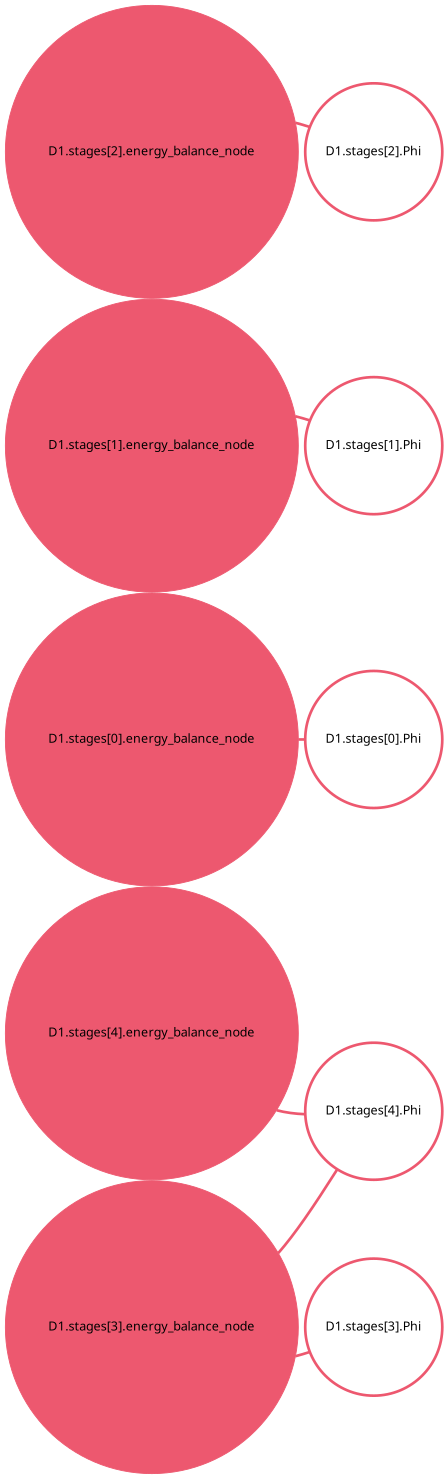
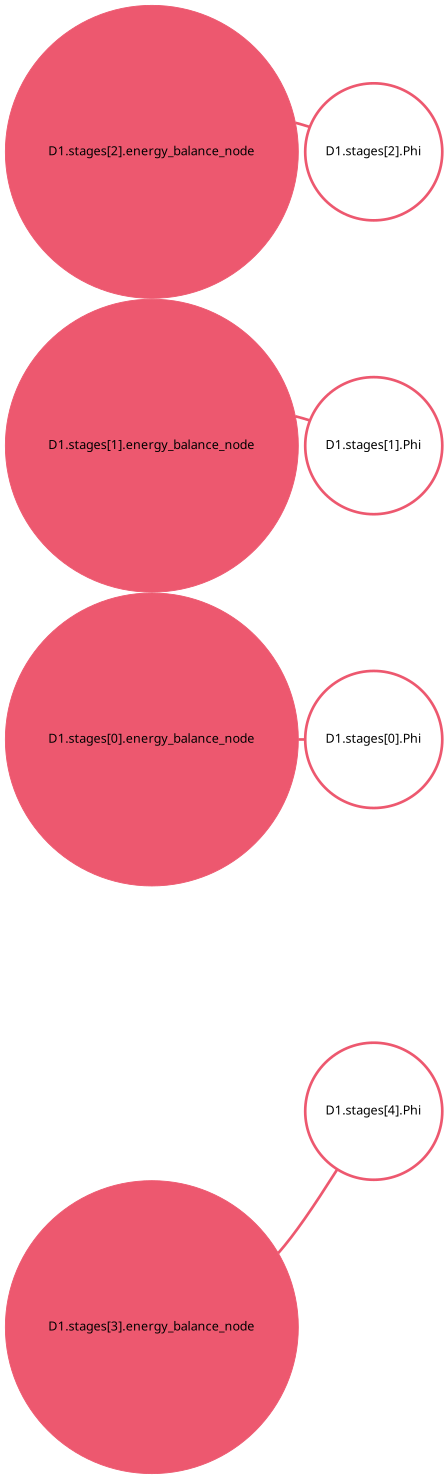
(152, 1033) -> none
(374, 1327) -> none
